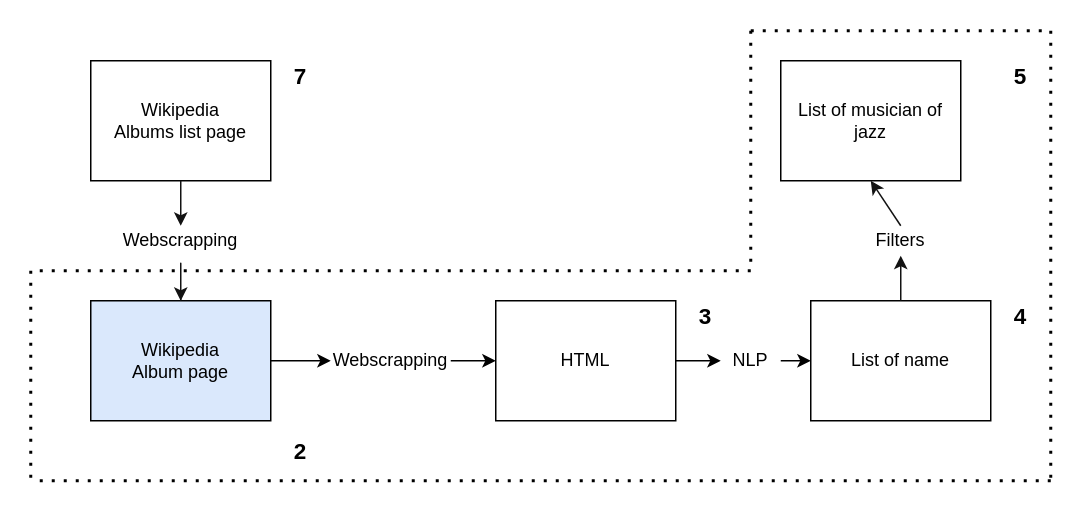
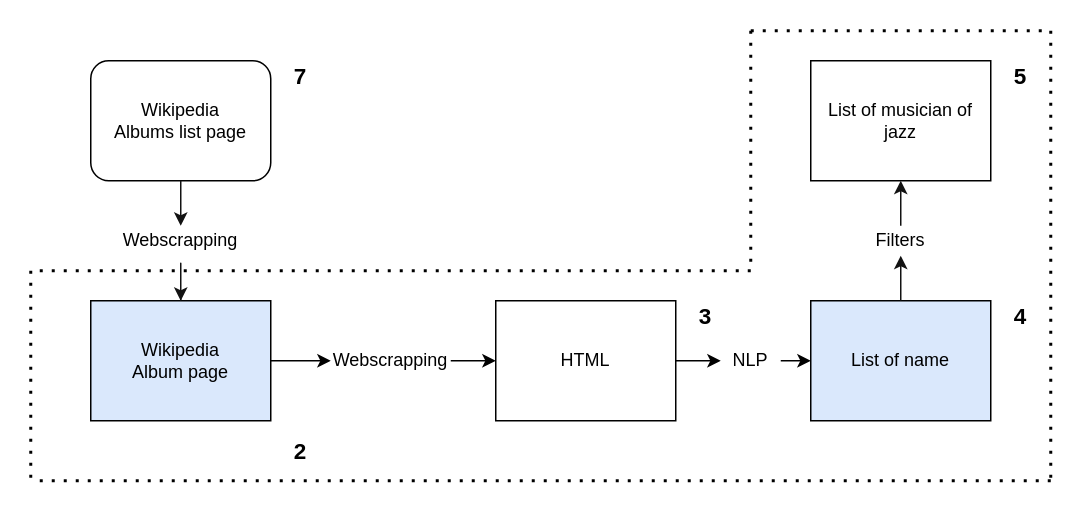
(181, 121) -> (181, 121)
(871, 121) -> (901, 121)
(901, 361) -> (901, 361)
